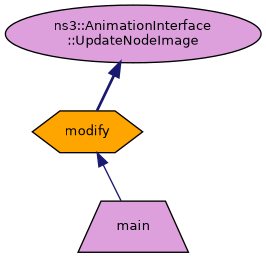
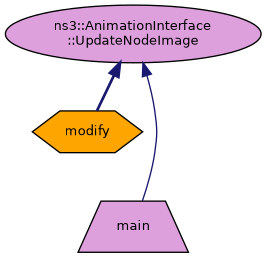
(112, 183) -> (156, 139)
